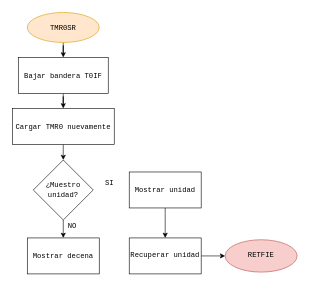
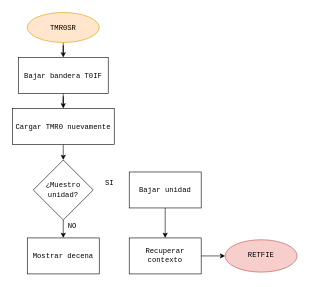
(165, 190) -> (165, 190)
(165, 256) -> (165, 256)
